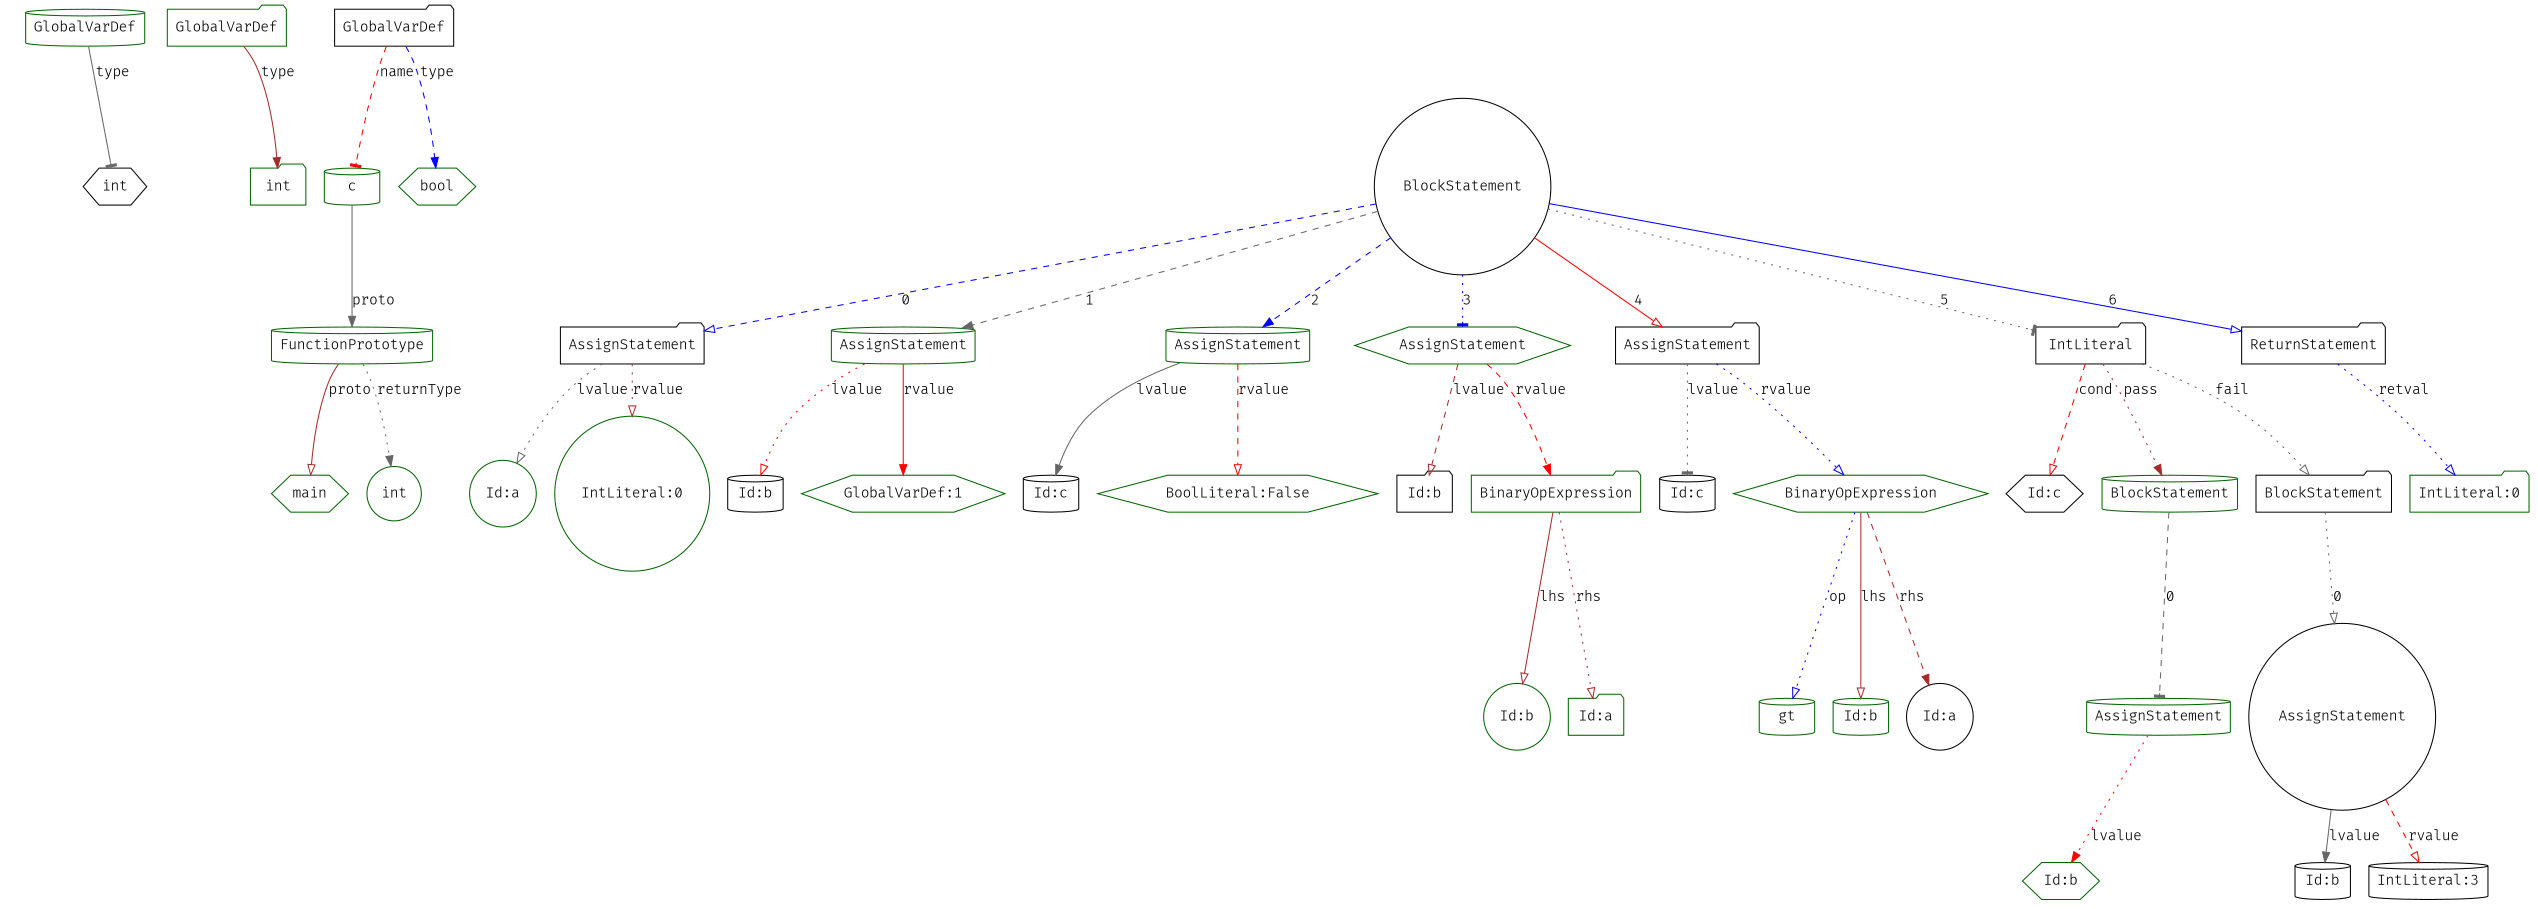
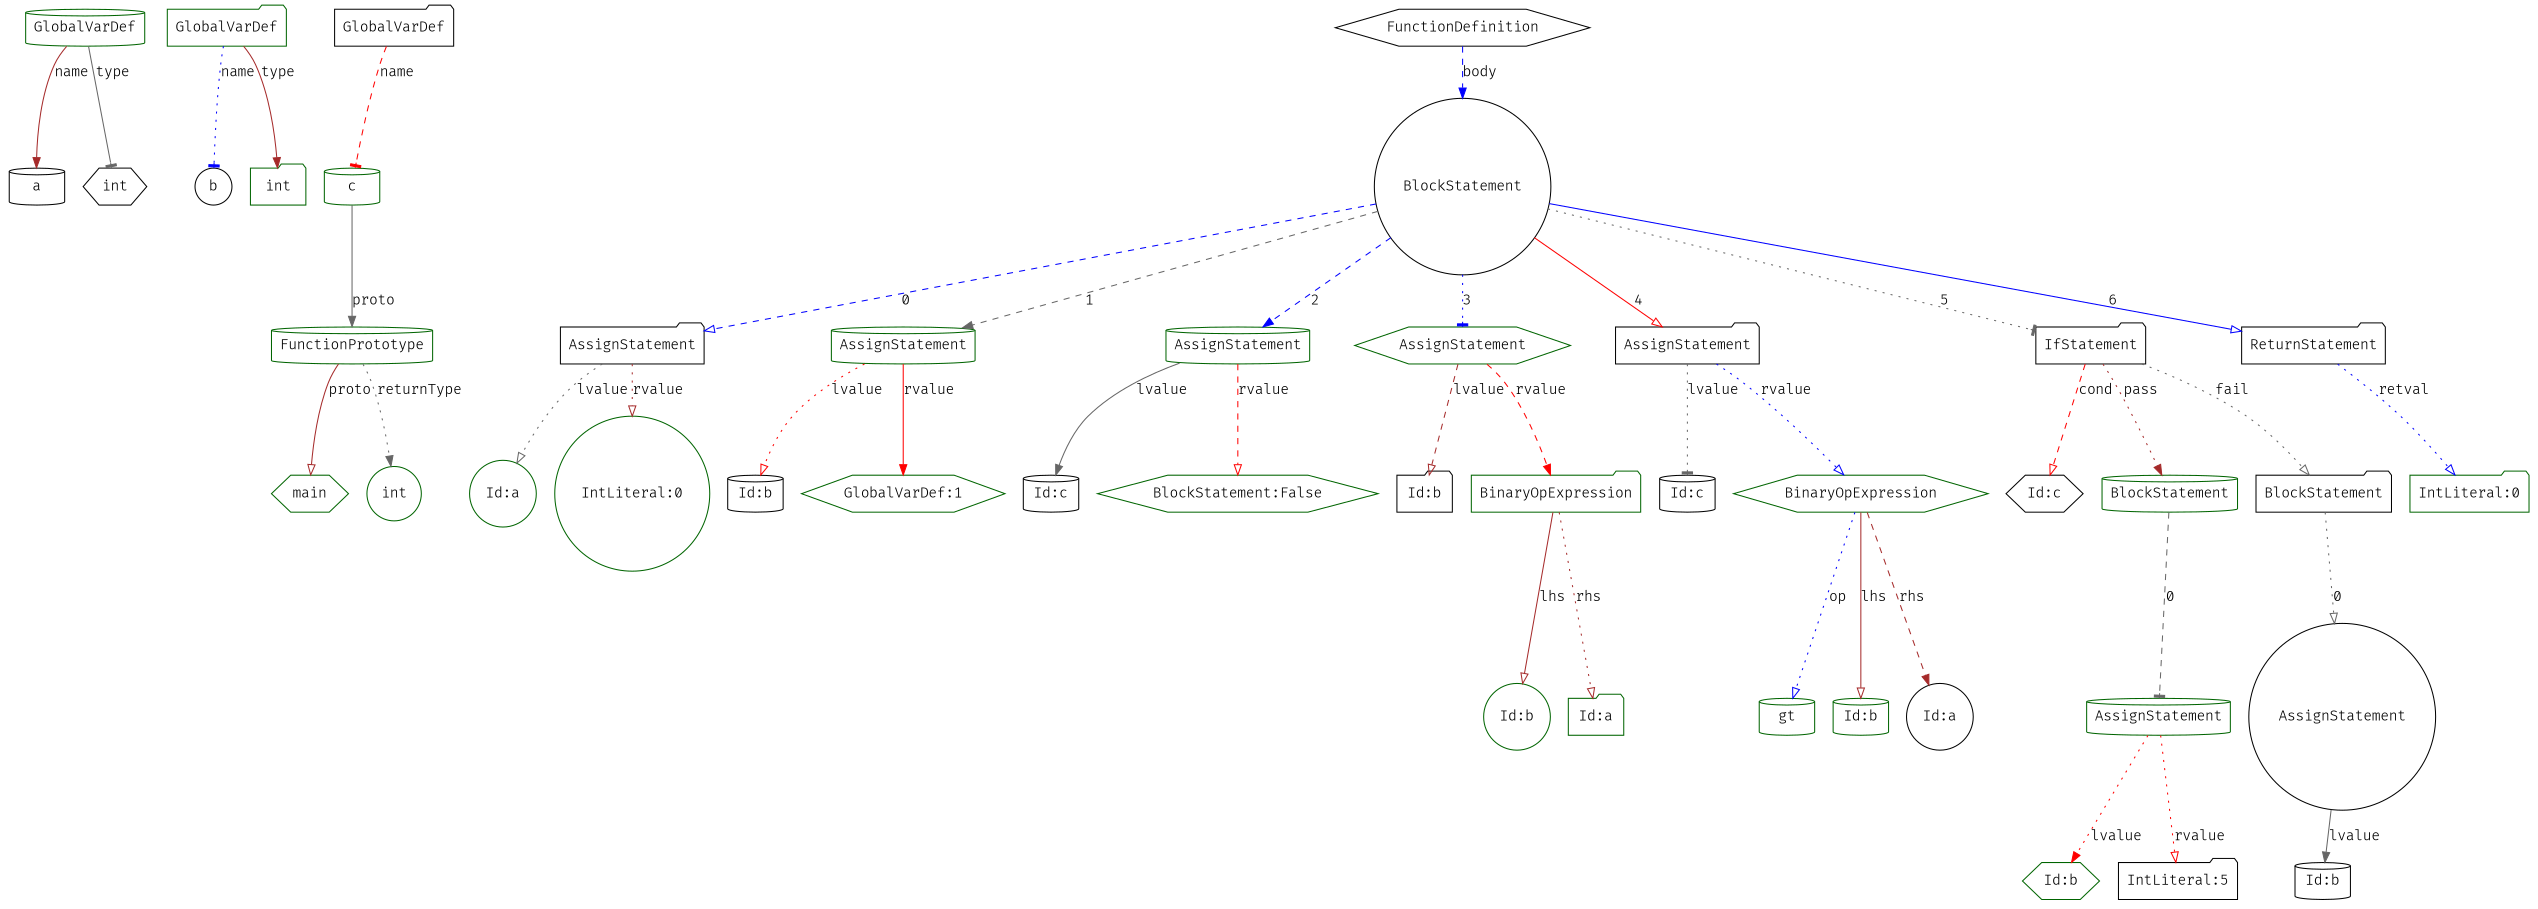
none -> (1463, 28)
none -> (37, 187)
none -> (213, 187)
(437, 187) -> none
(2091, 345) -> (2091, 345)
(1238, 494) -> (1238, 494)
none -> (2178, 881)
(2428, 881) -> none
